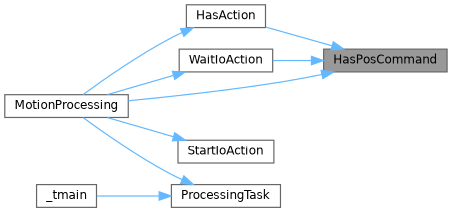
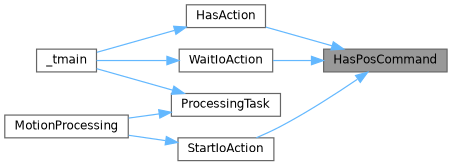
(131, 61) -> (136, 41)
(140, 85) -> (132, 61)
(226, 90) -> (308, 111)
